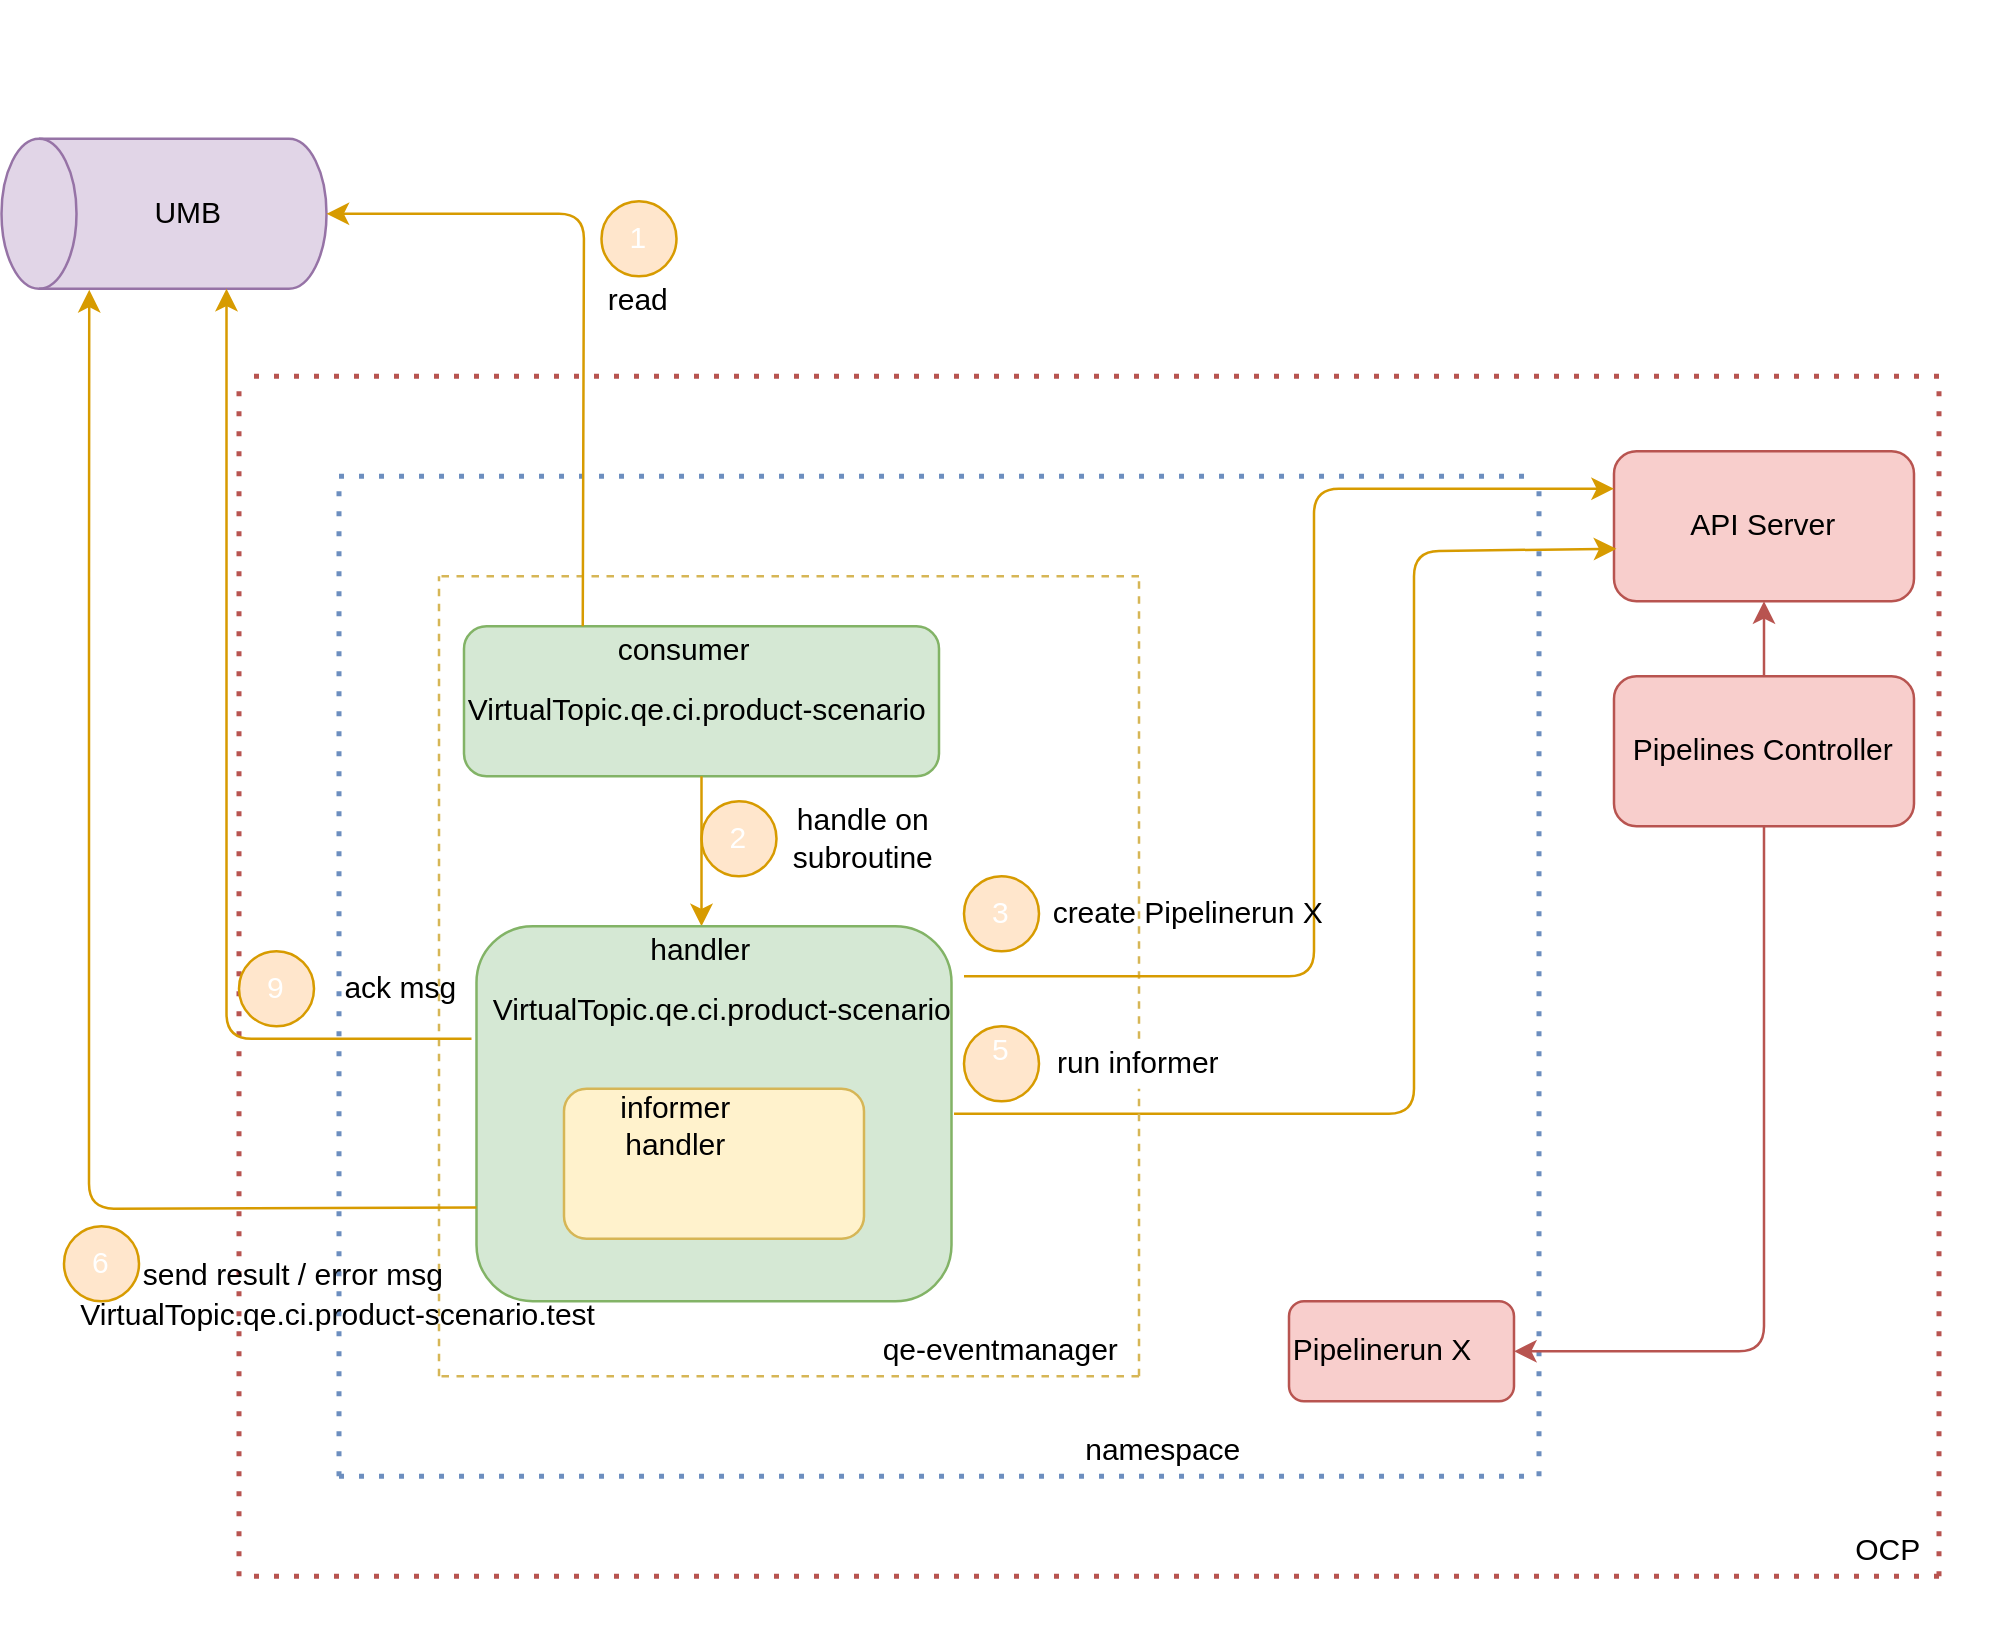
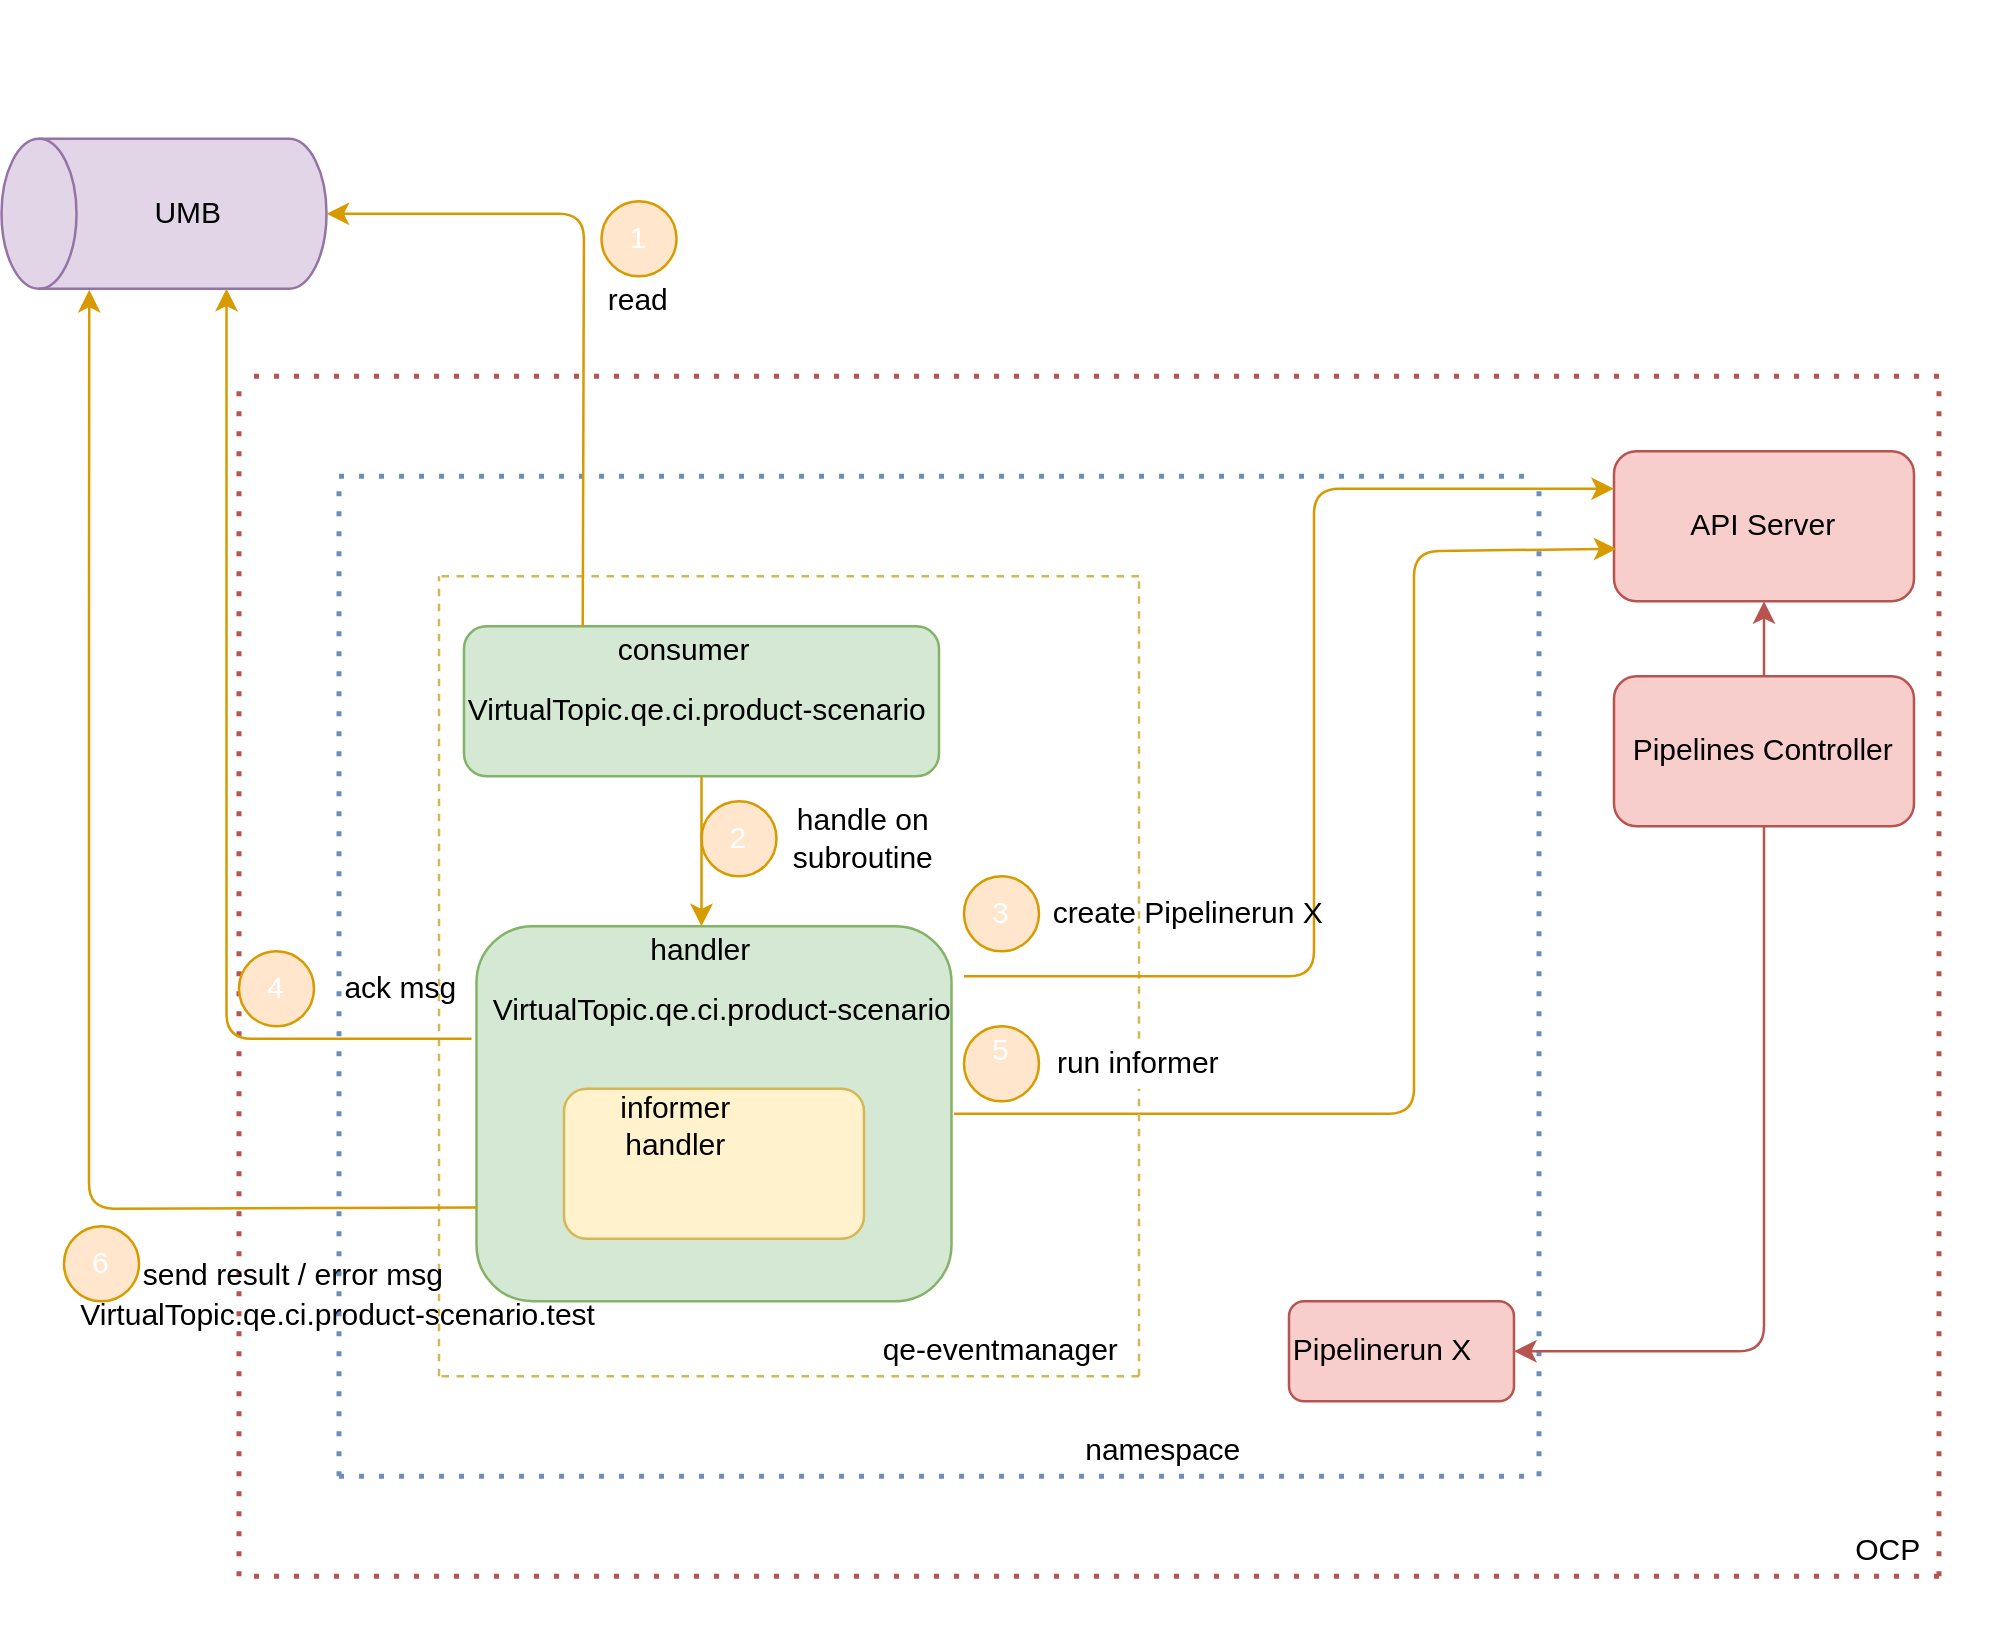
(276, 989) -> (276, 989)
